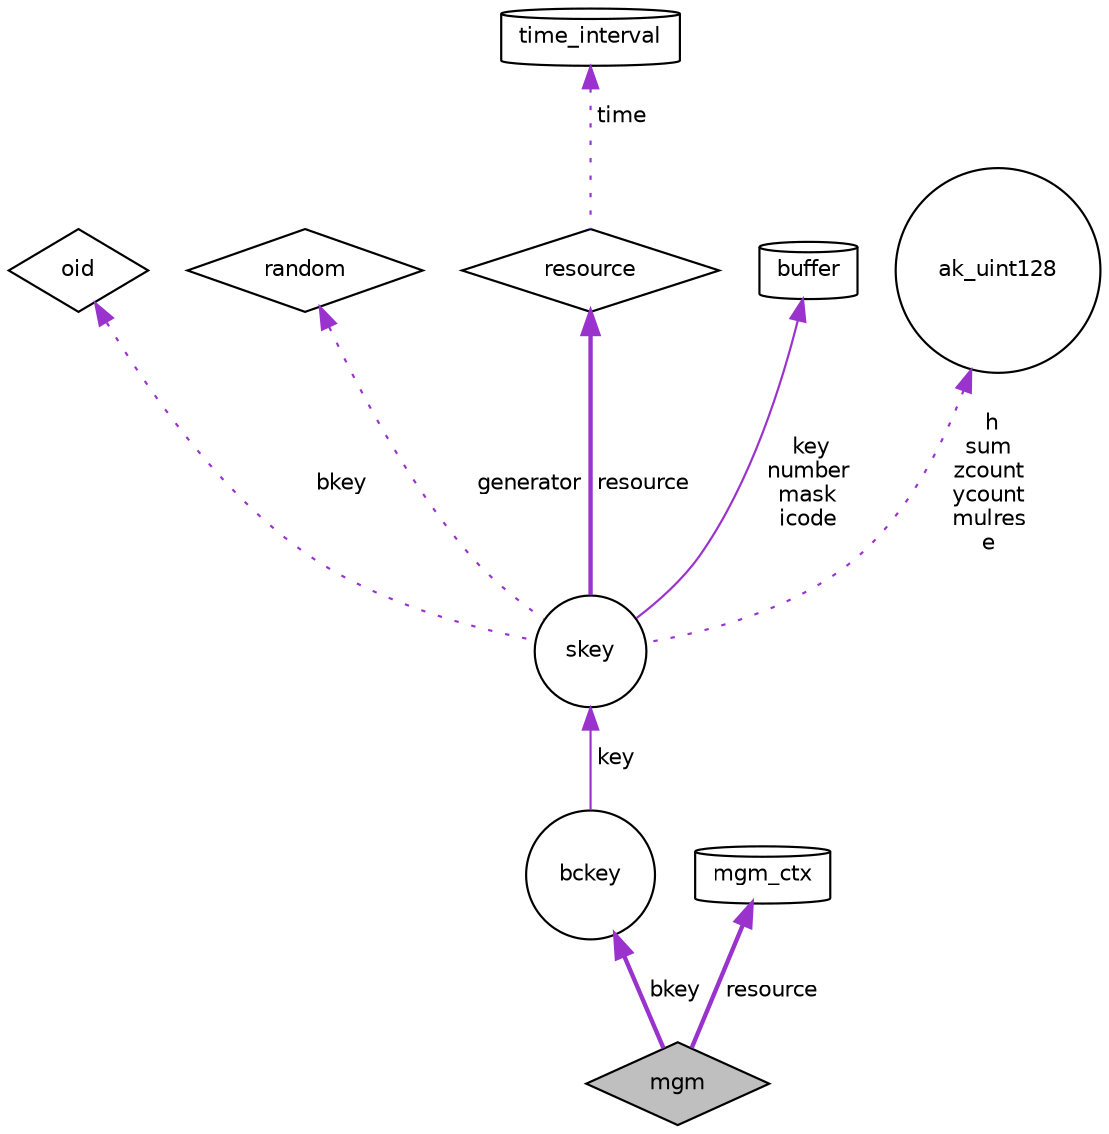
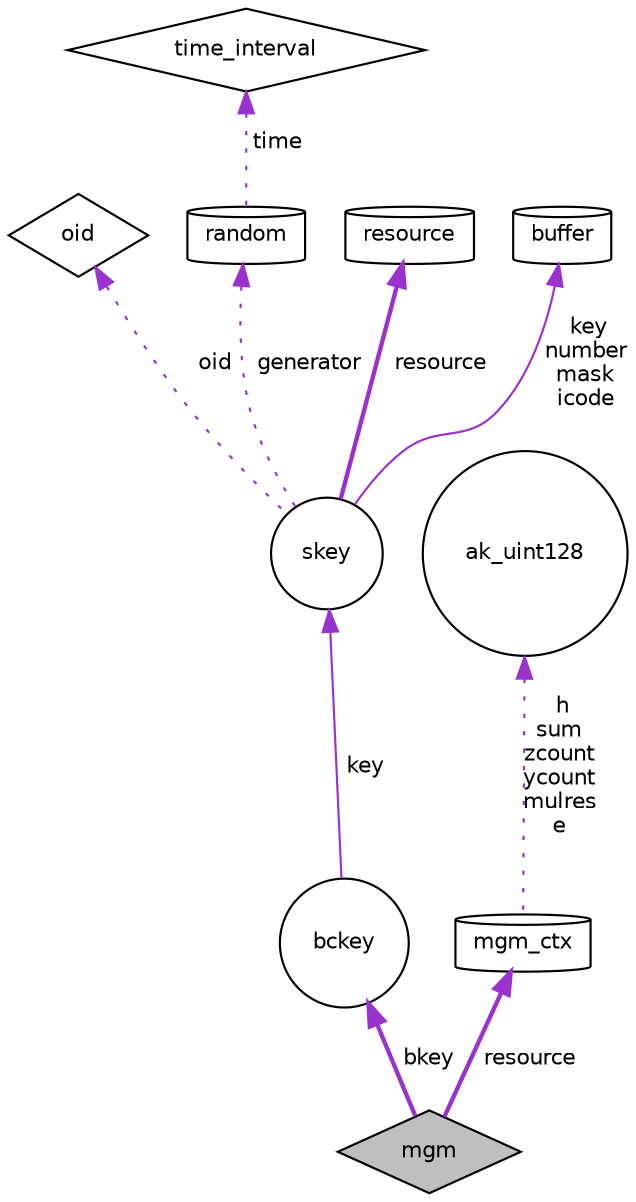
(591, 37) -> (246, 50)
(591, 159) -> (246, 160)
(305, 270) -> (246, 235)
(591, 270) -> (410, 235)
(339, 484) -> (212, 364)
(845, 566) -> (524, 796)
